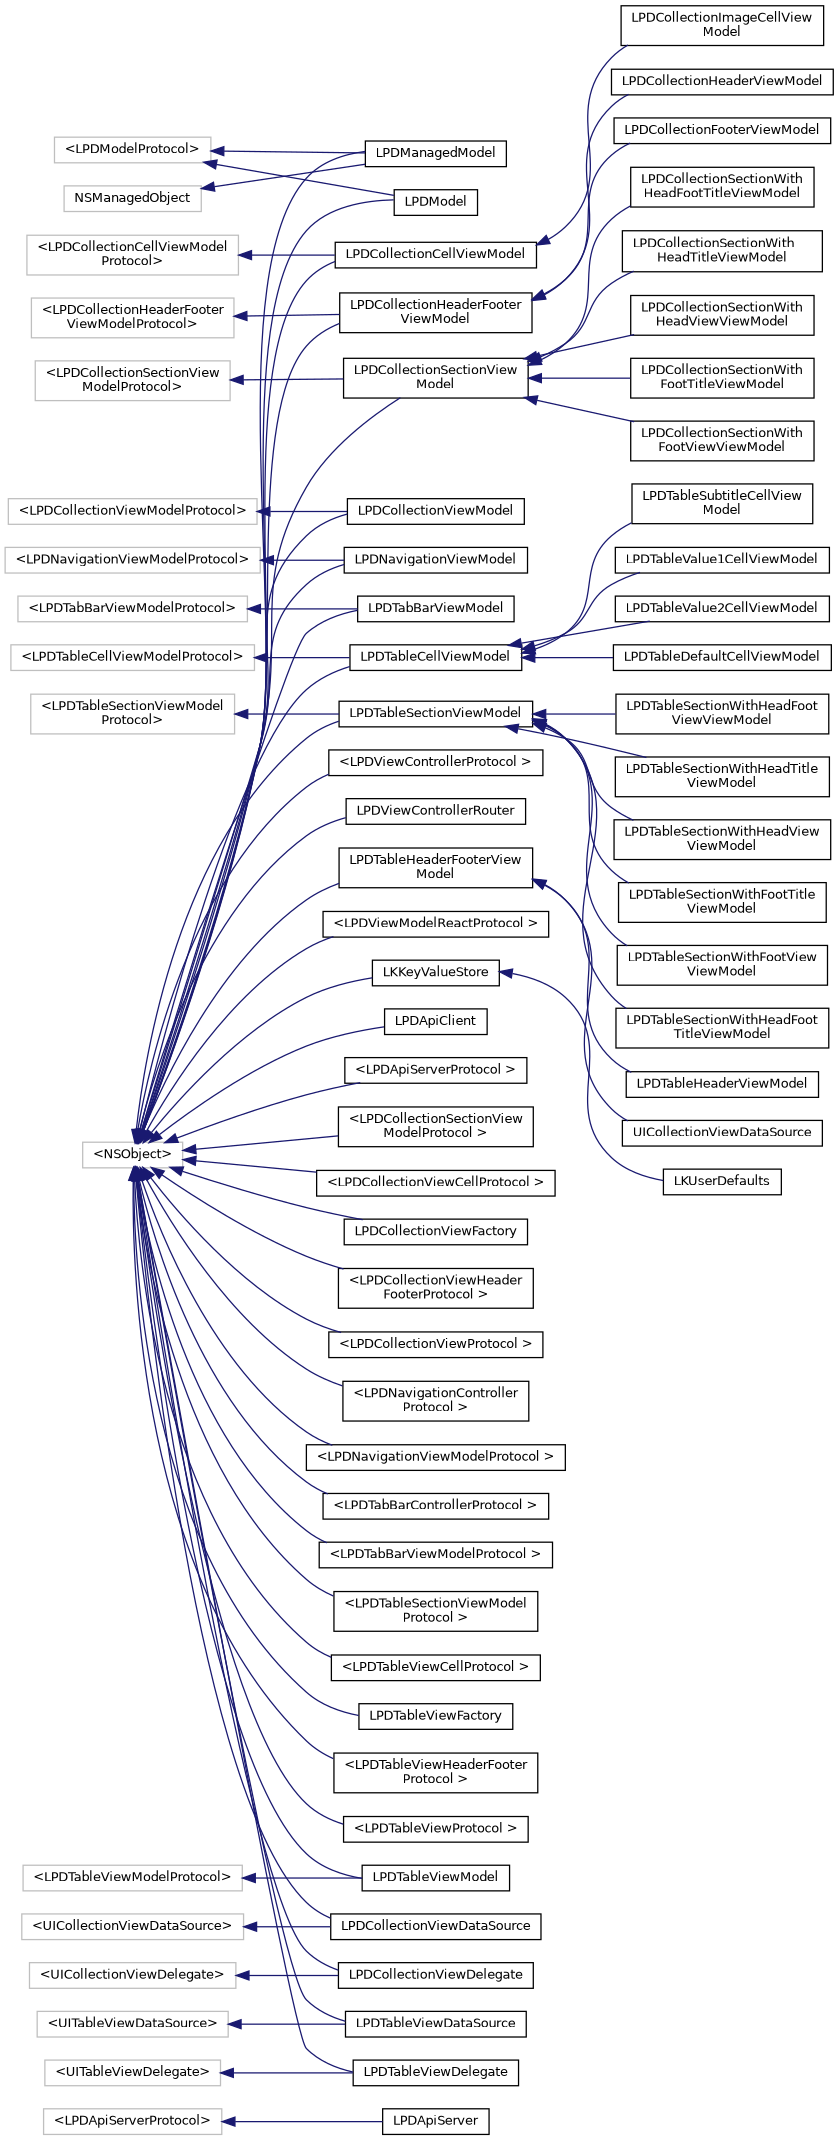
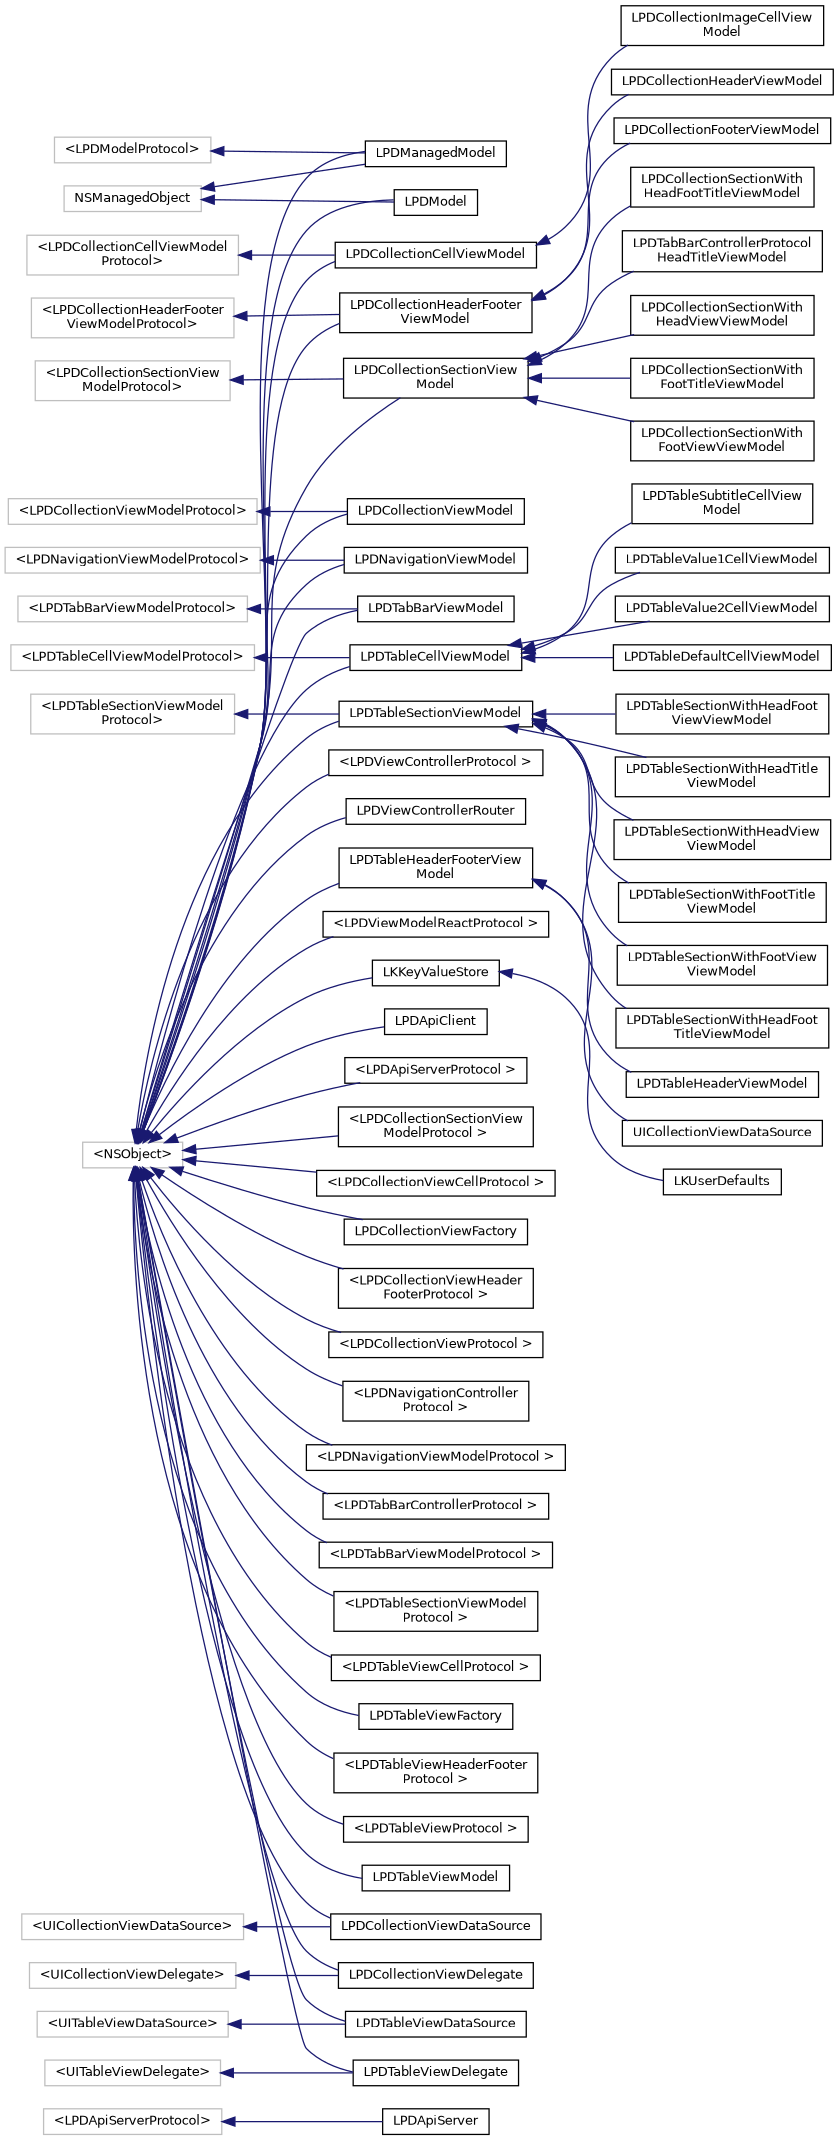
(314, 181) -> (304, 201)
(722, 251) -> (722, 251)
(133, 1878) -> none
